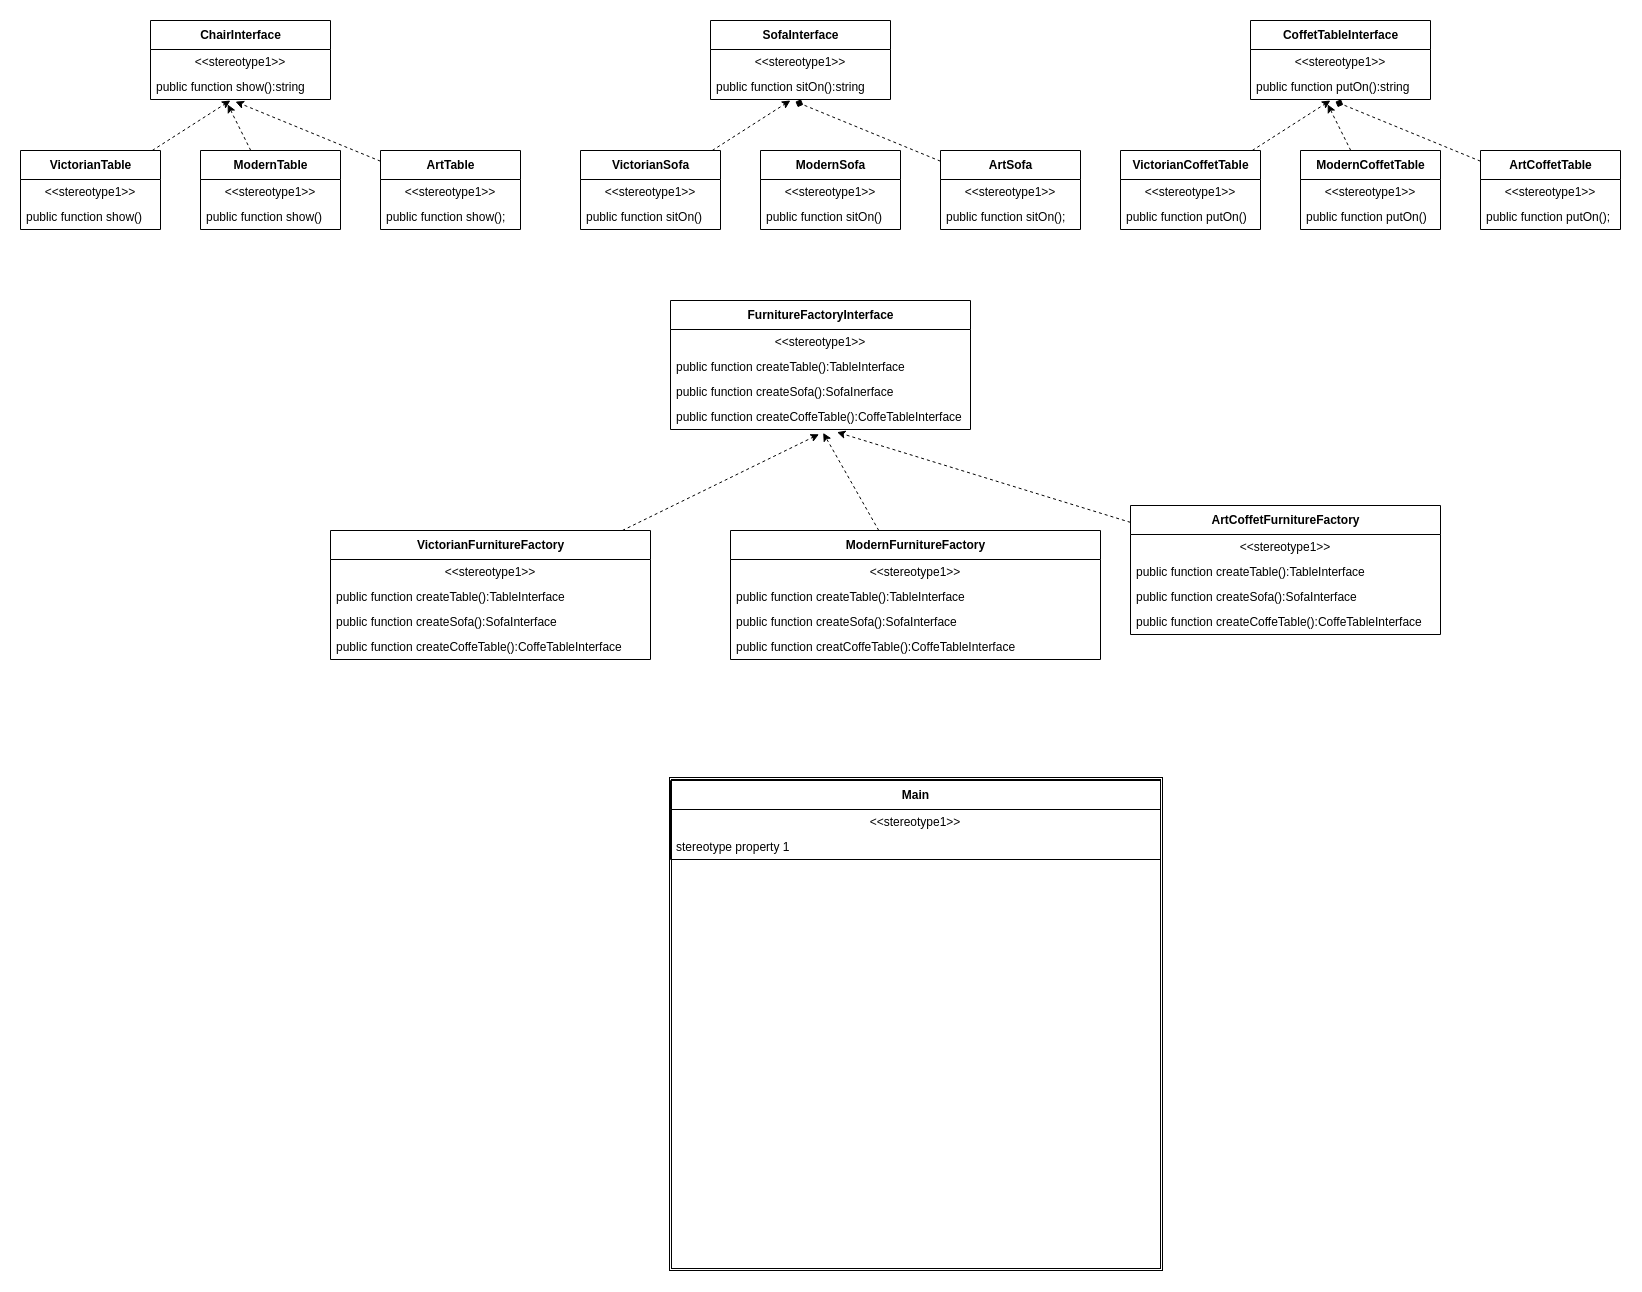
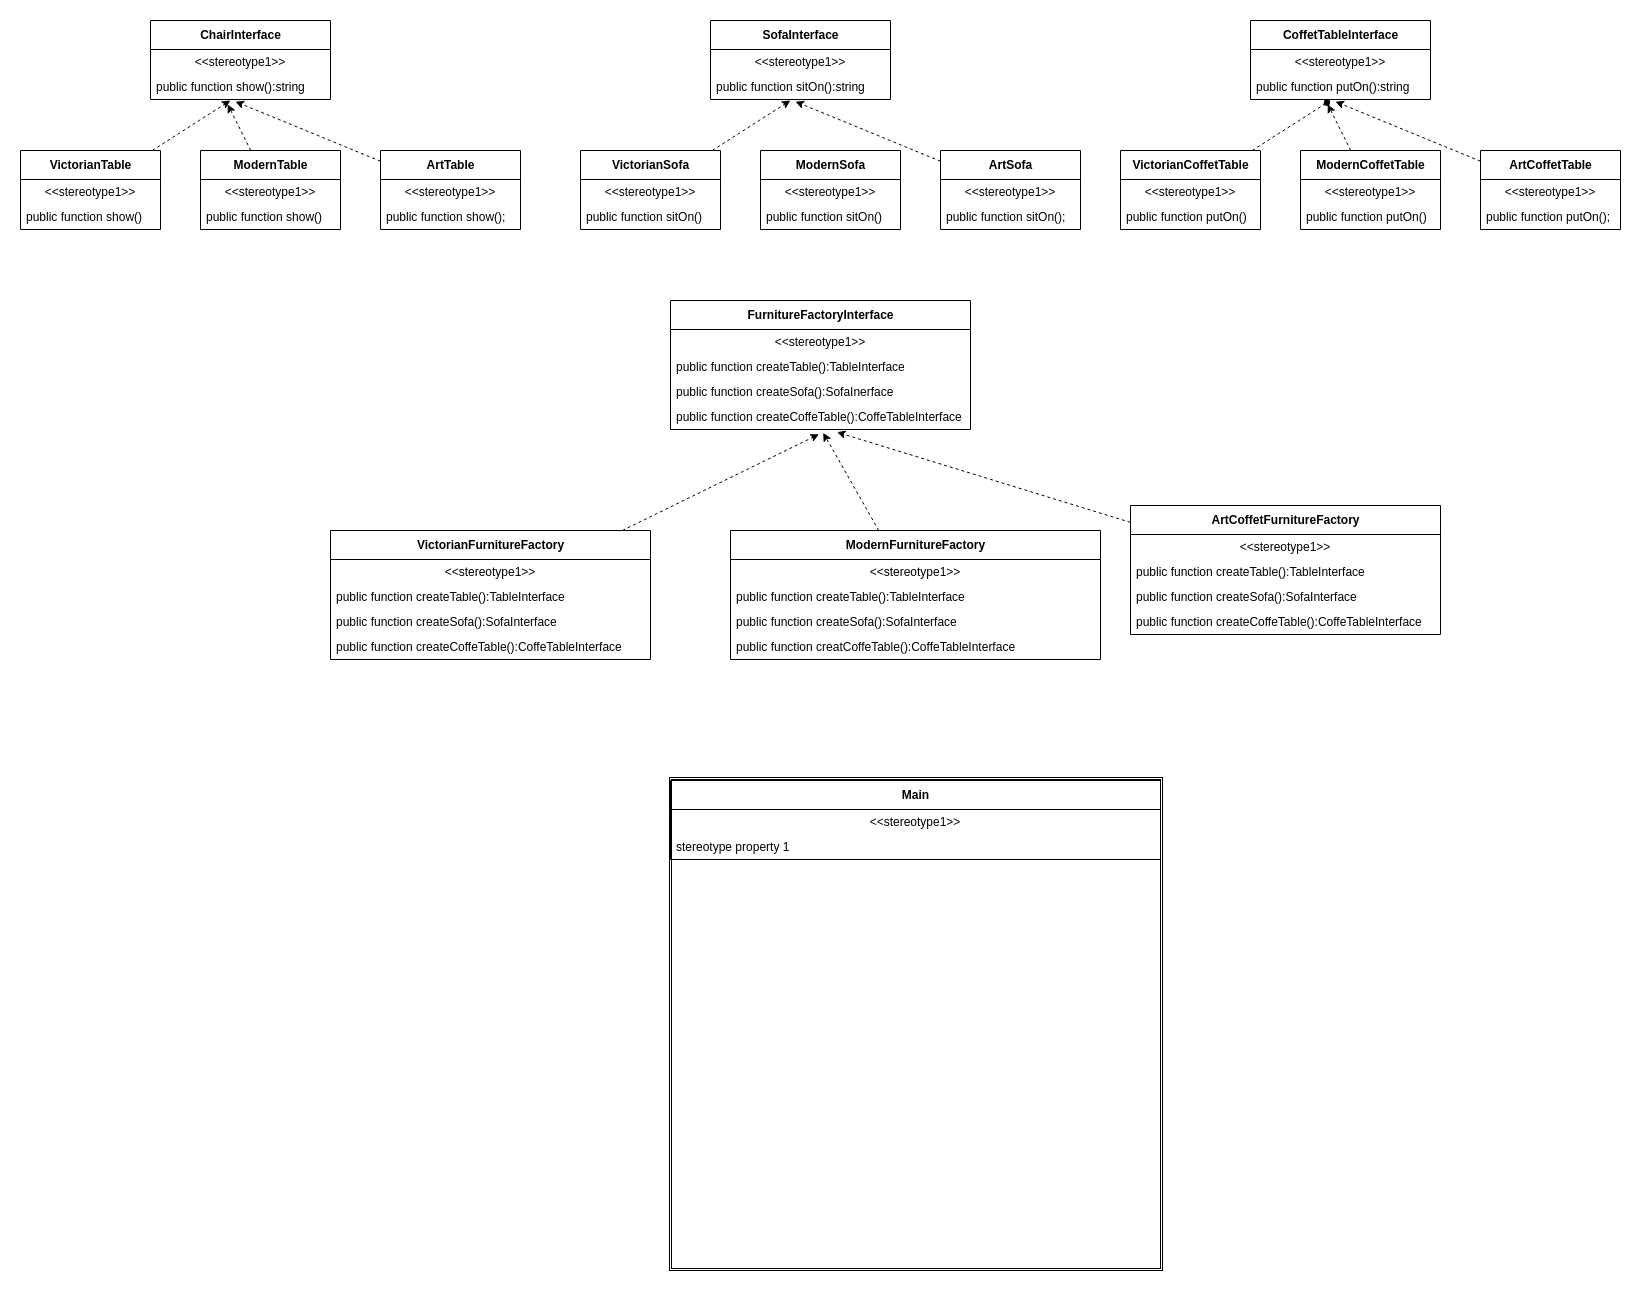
(804, 105) -> (803, 105)
(1323, 105) -> (1323, 105)
(1344, 105) -> (1343, 105)
